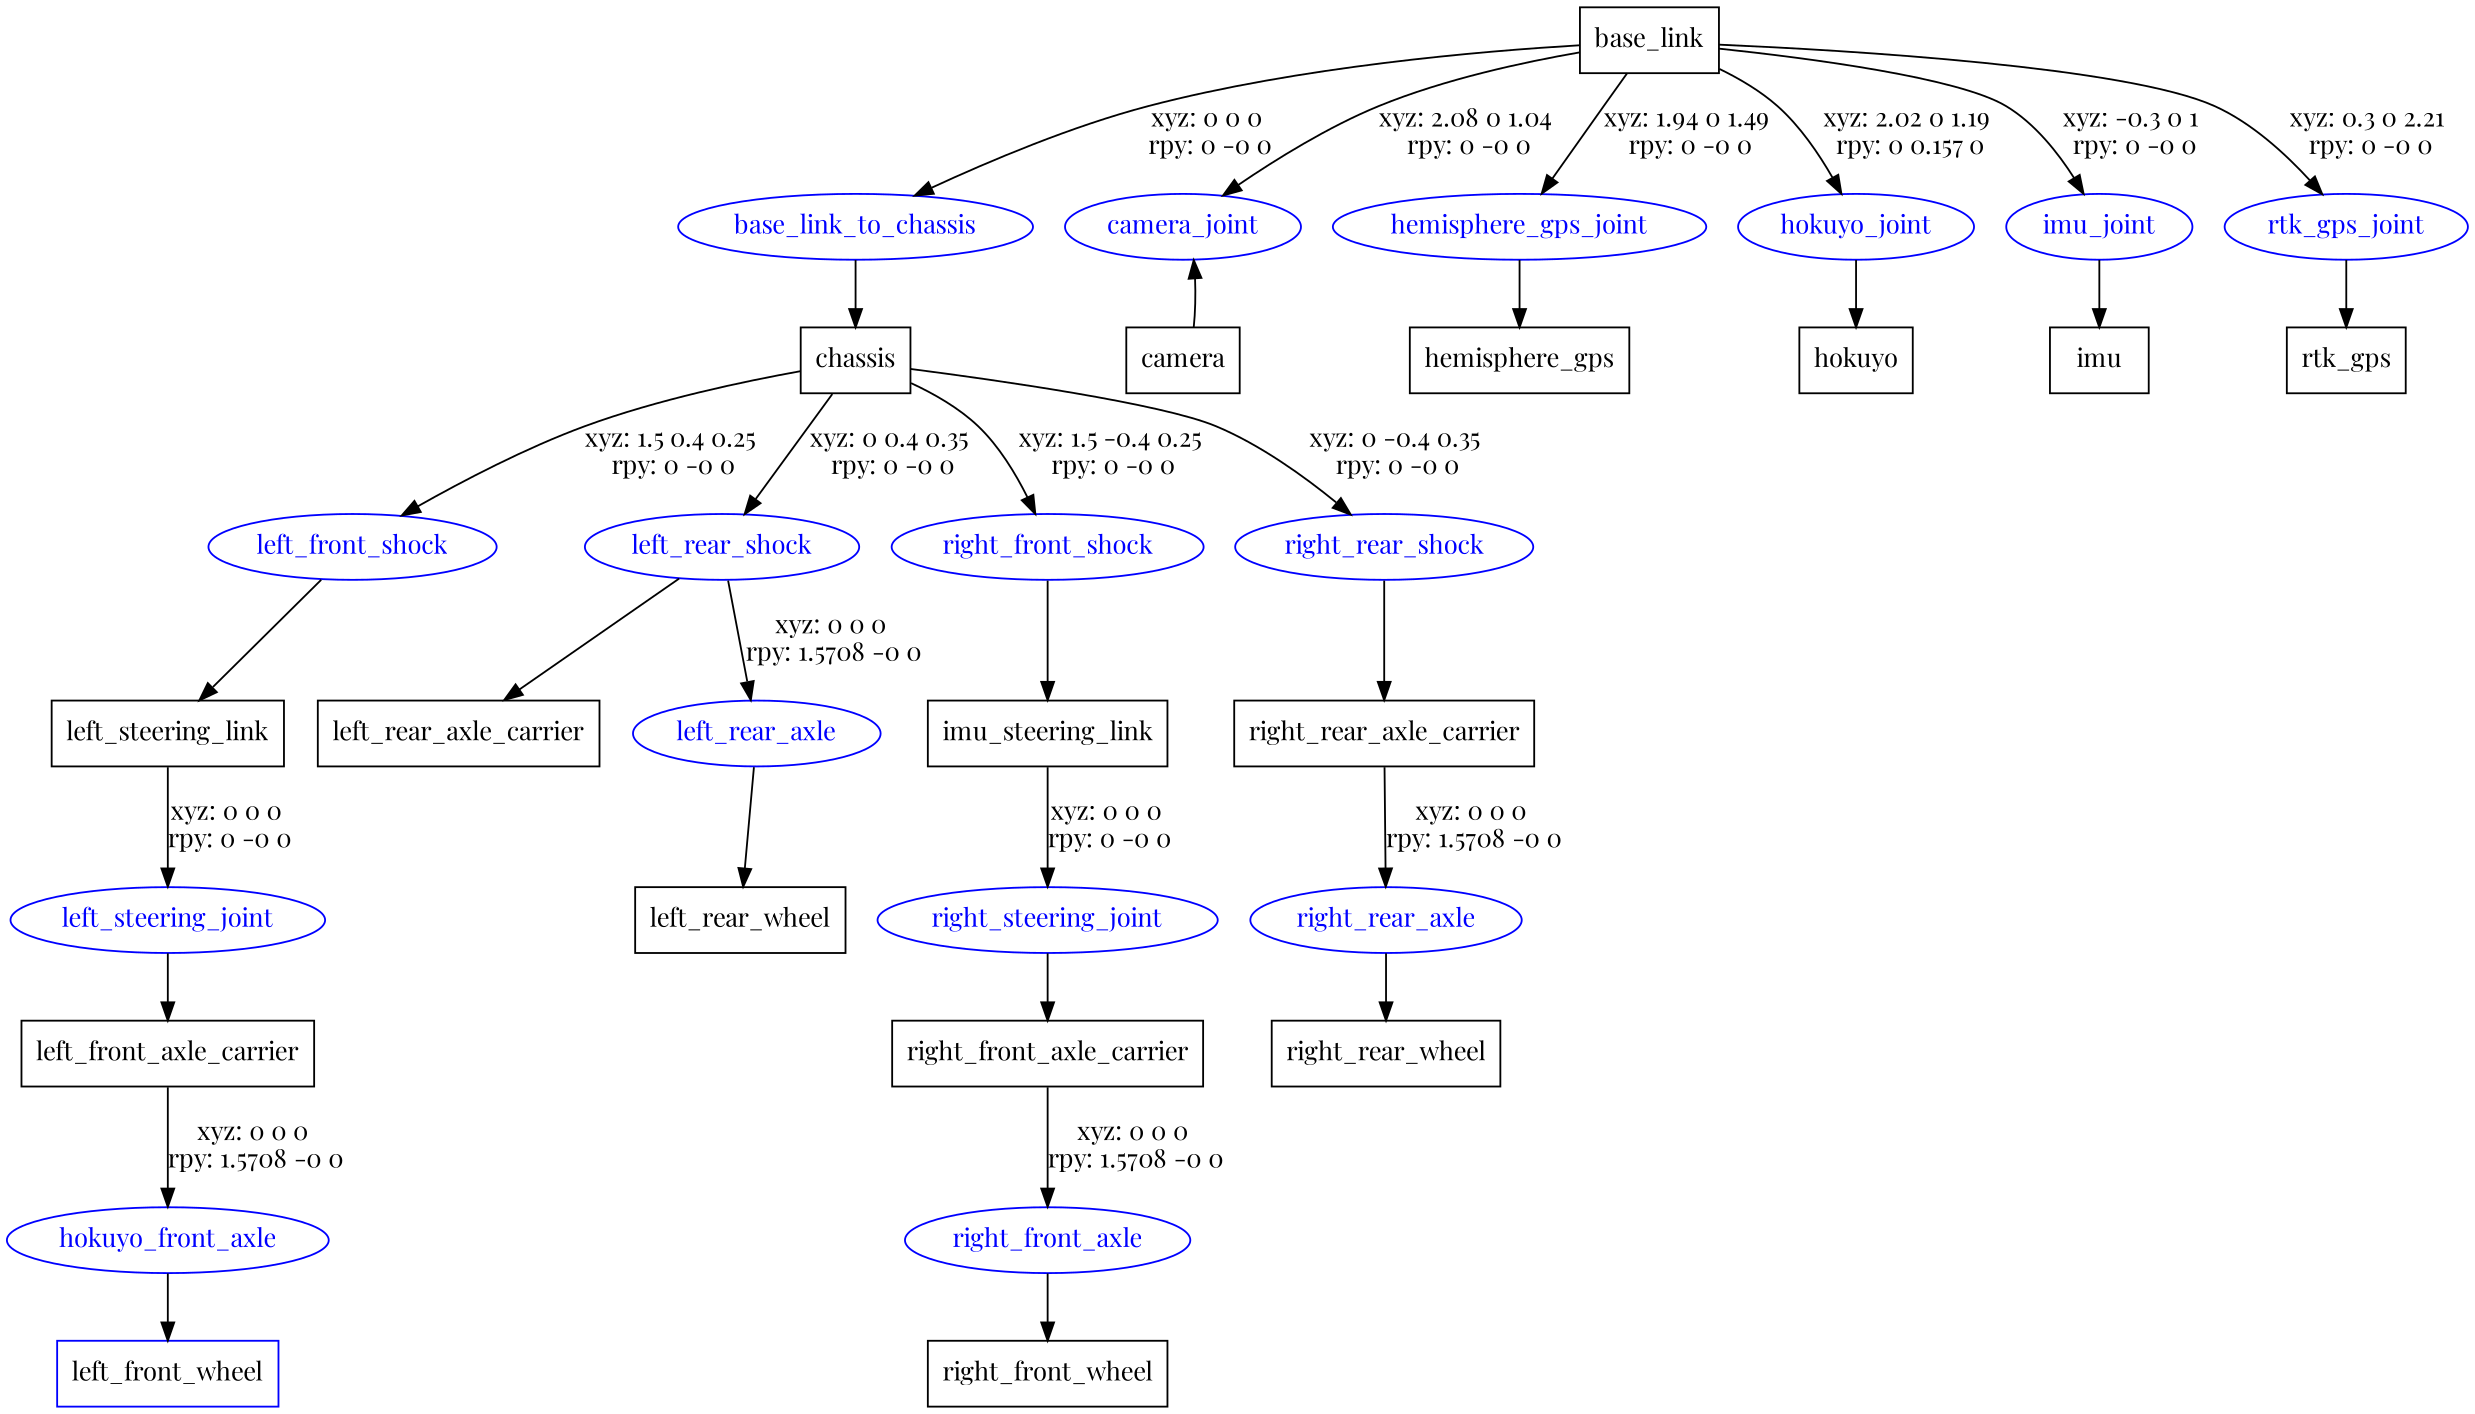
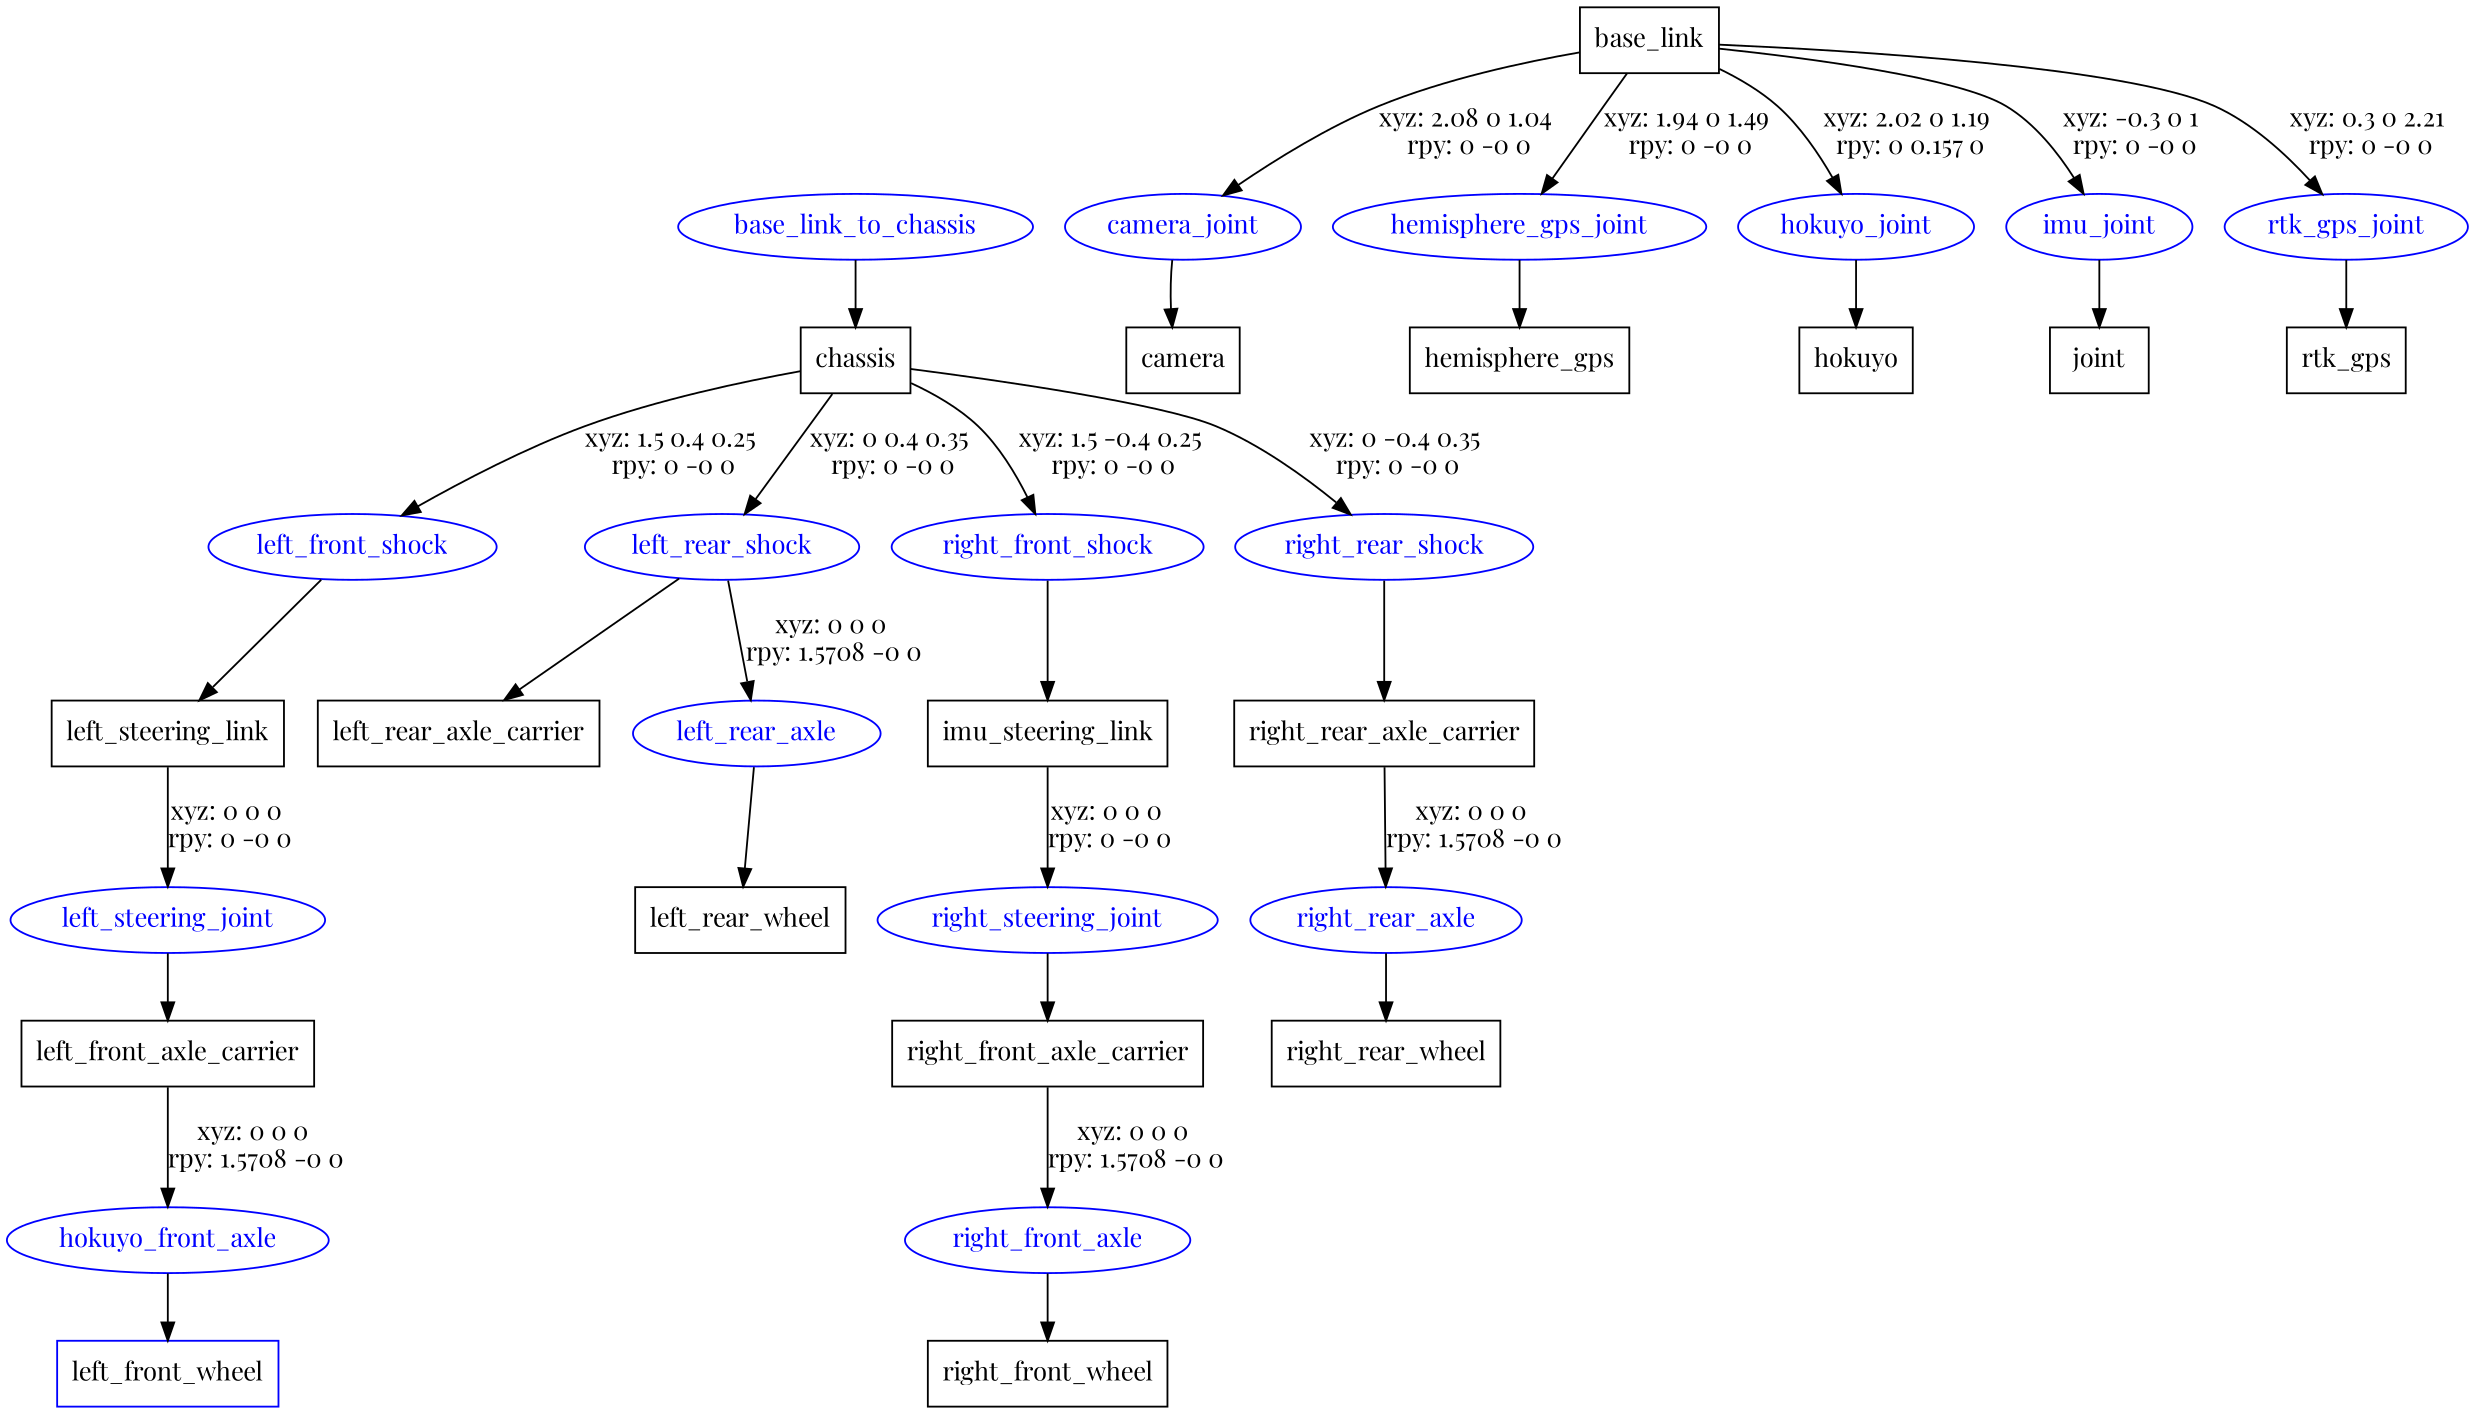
(1248, 84) -> none
(1195, 303) -> (1171, 285)
(2099, 360) -> (2099, 360)
